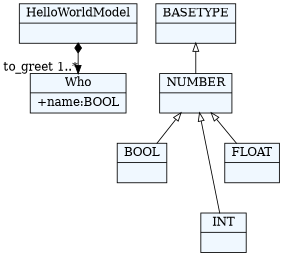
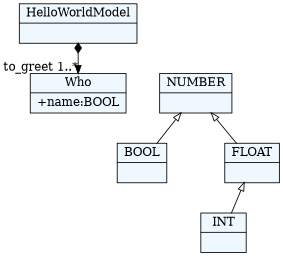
(196, 24) -> none
(210, 167) -> (236, 202)
